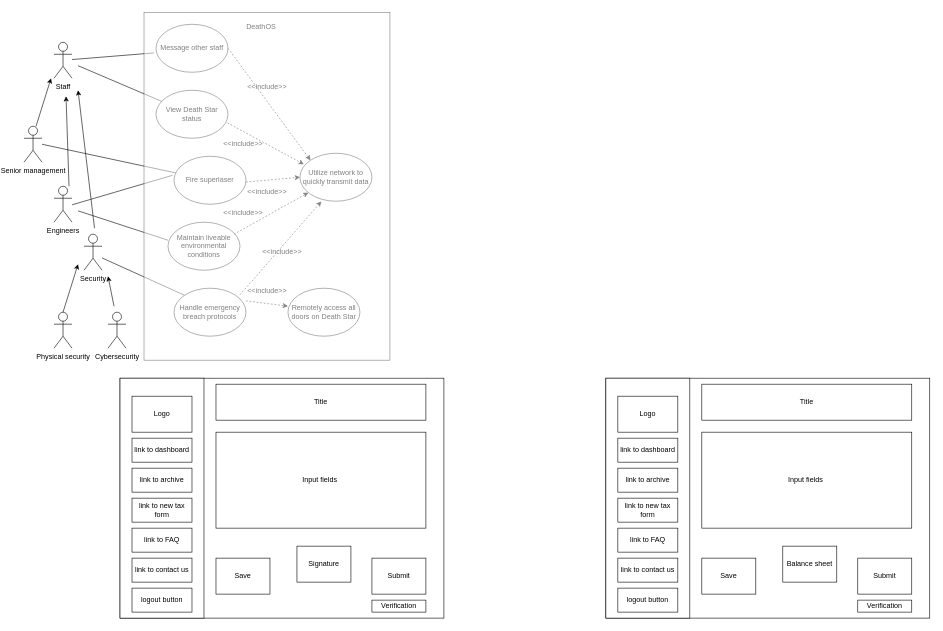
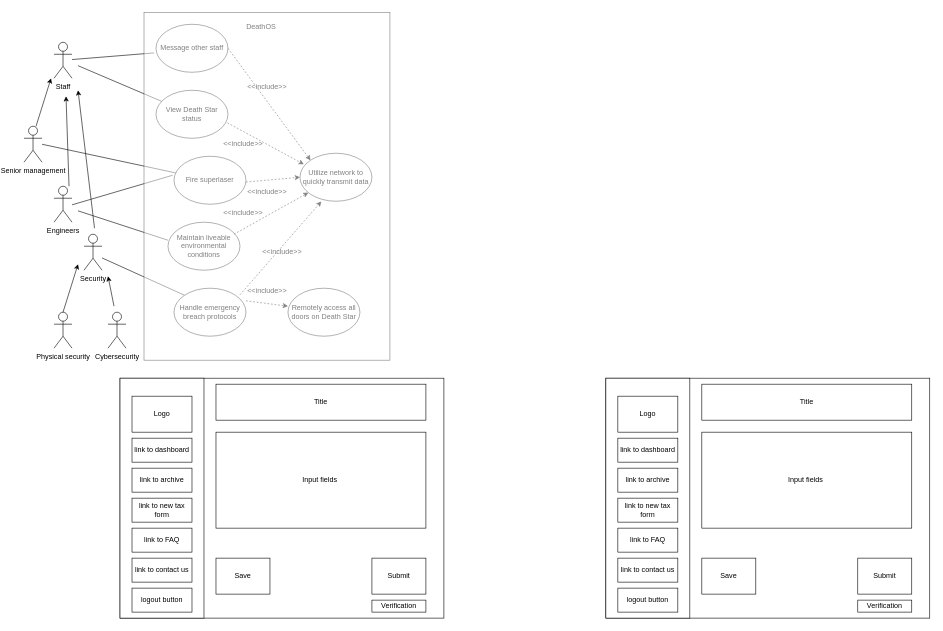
(324, 564) -> none
(810, 564) -> none
